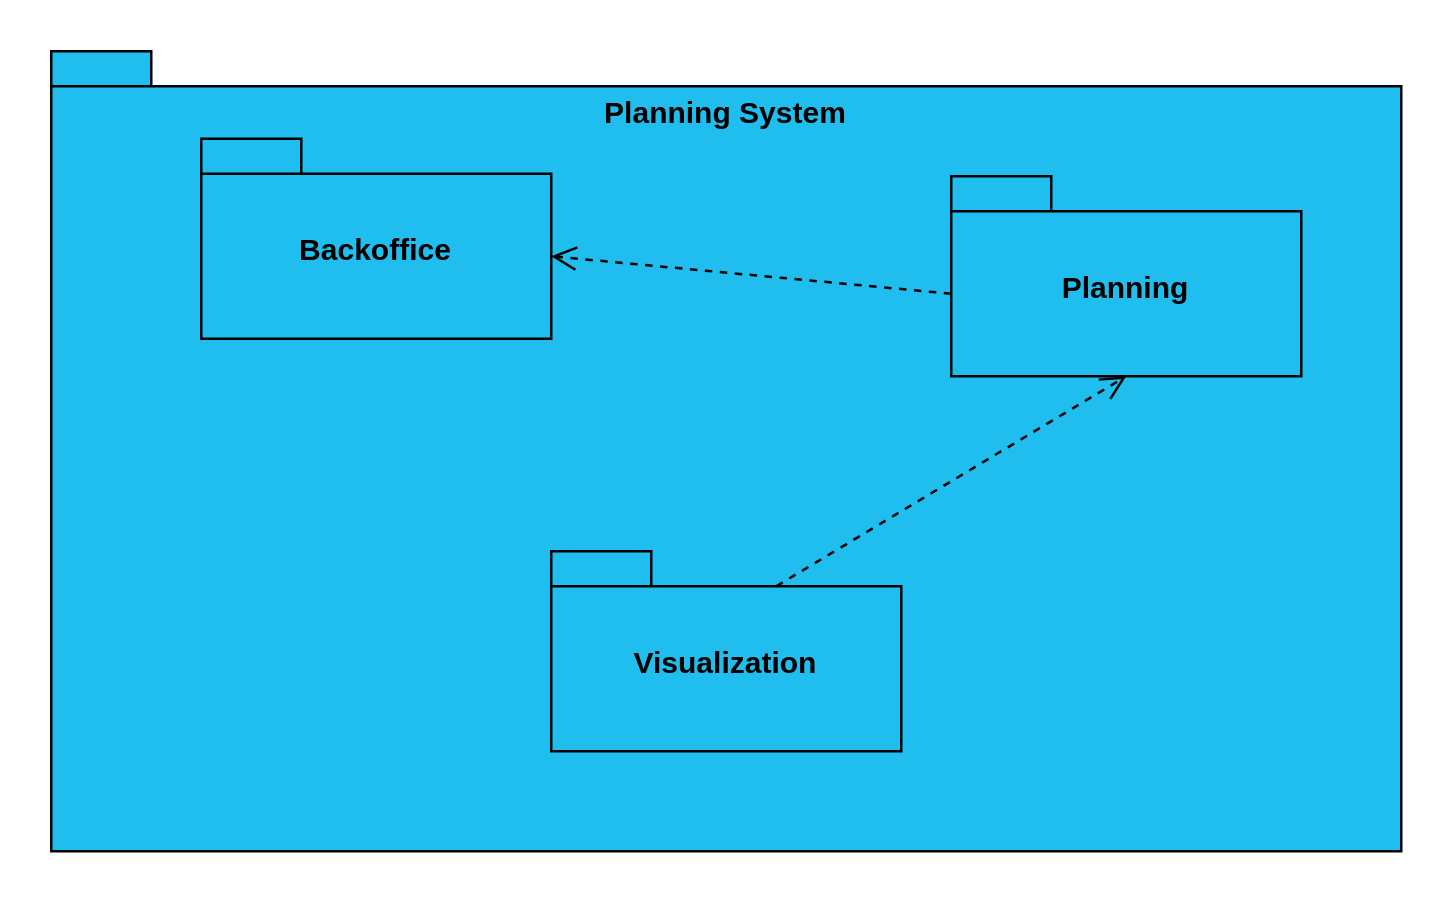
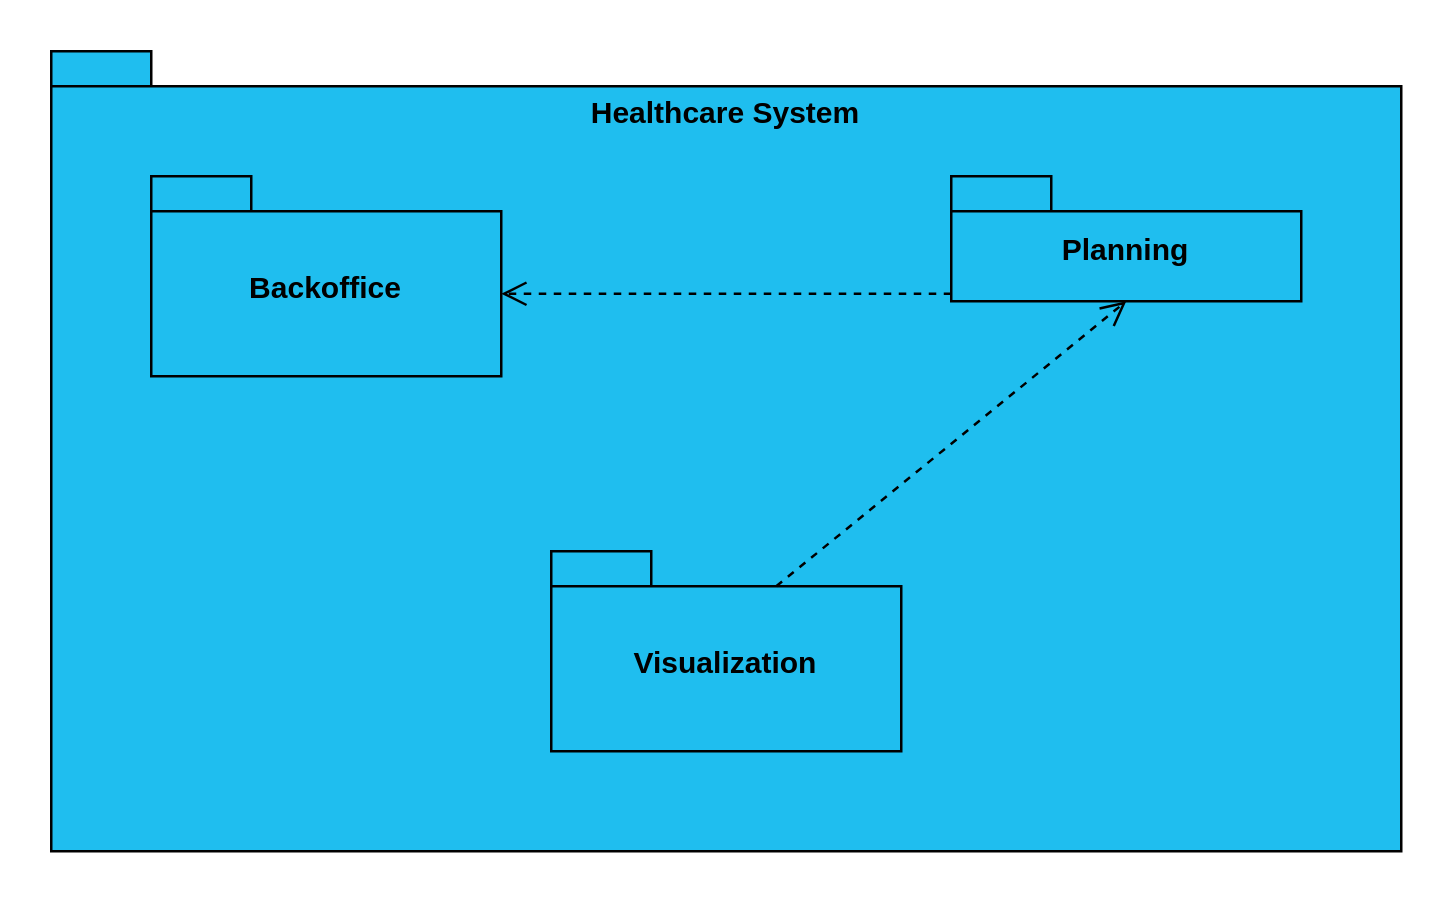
(726, 111) -> (726, 111)
(376, 239) -> (326, 276)
(1126, 276) -> (1126, 239)
